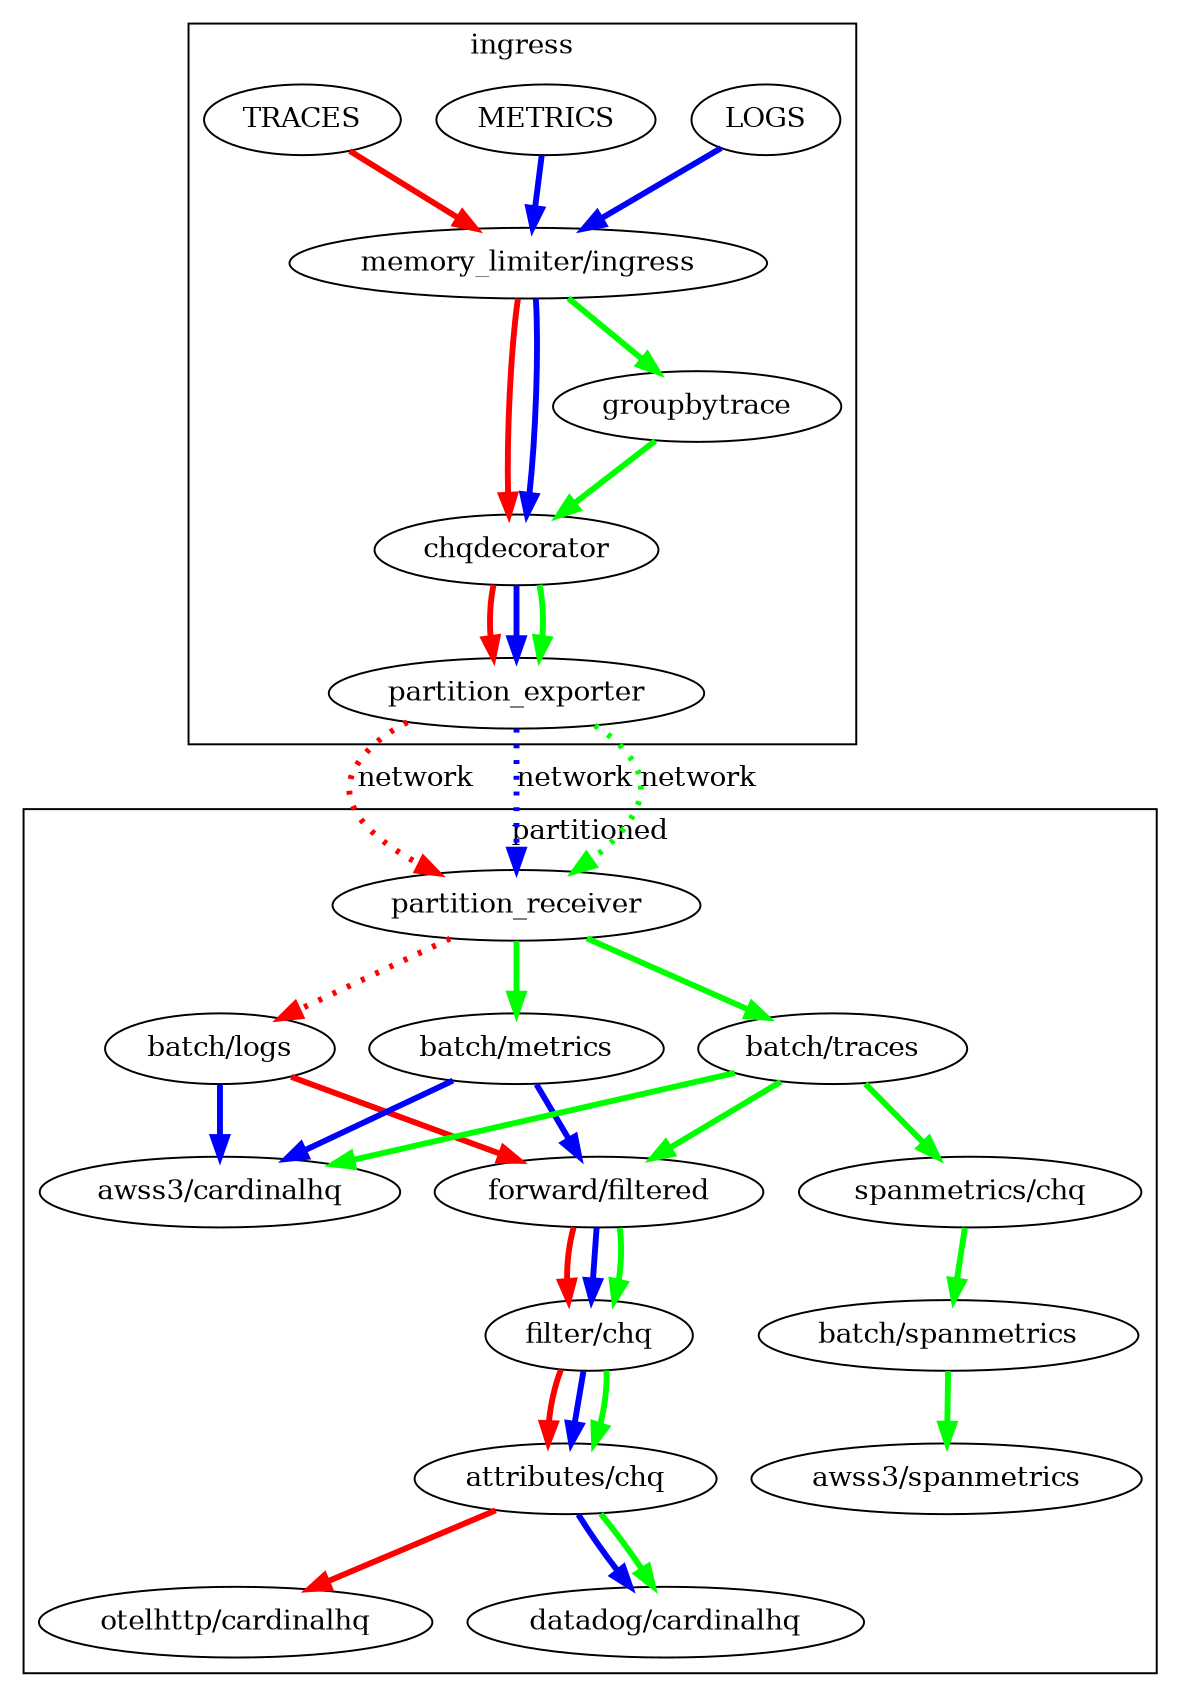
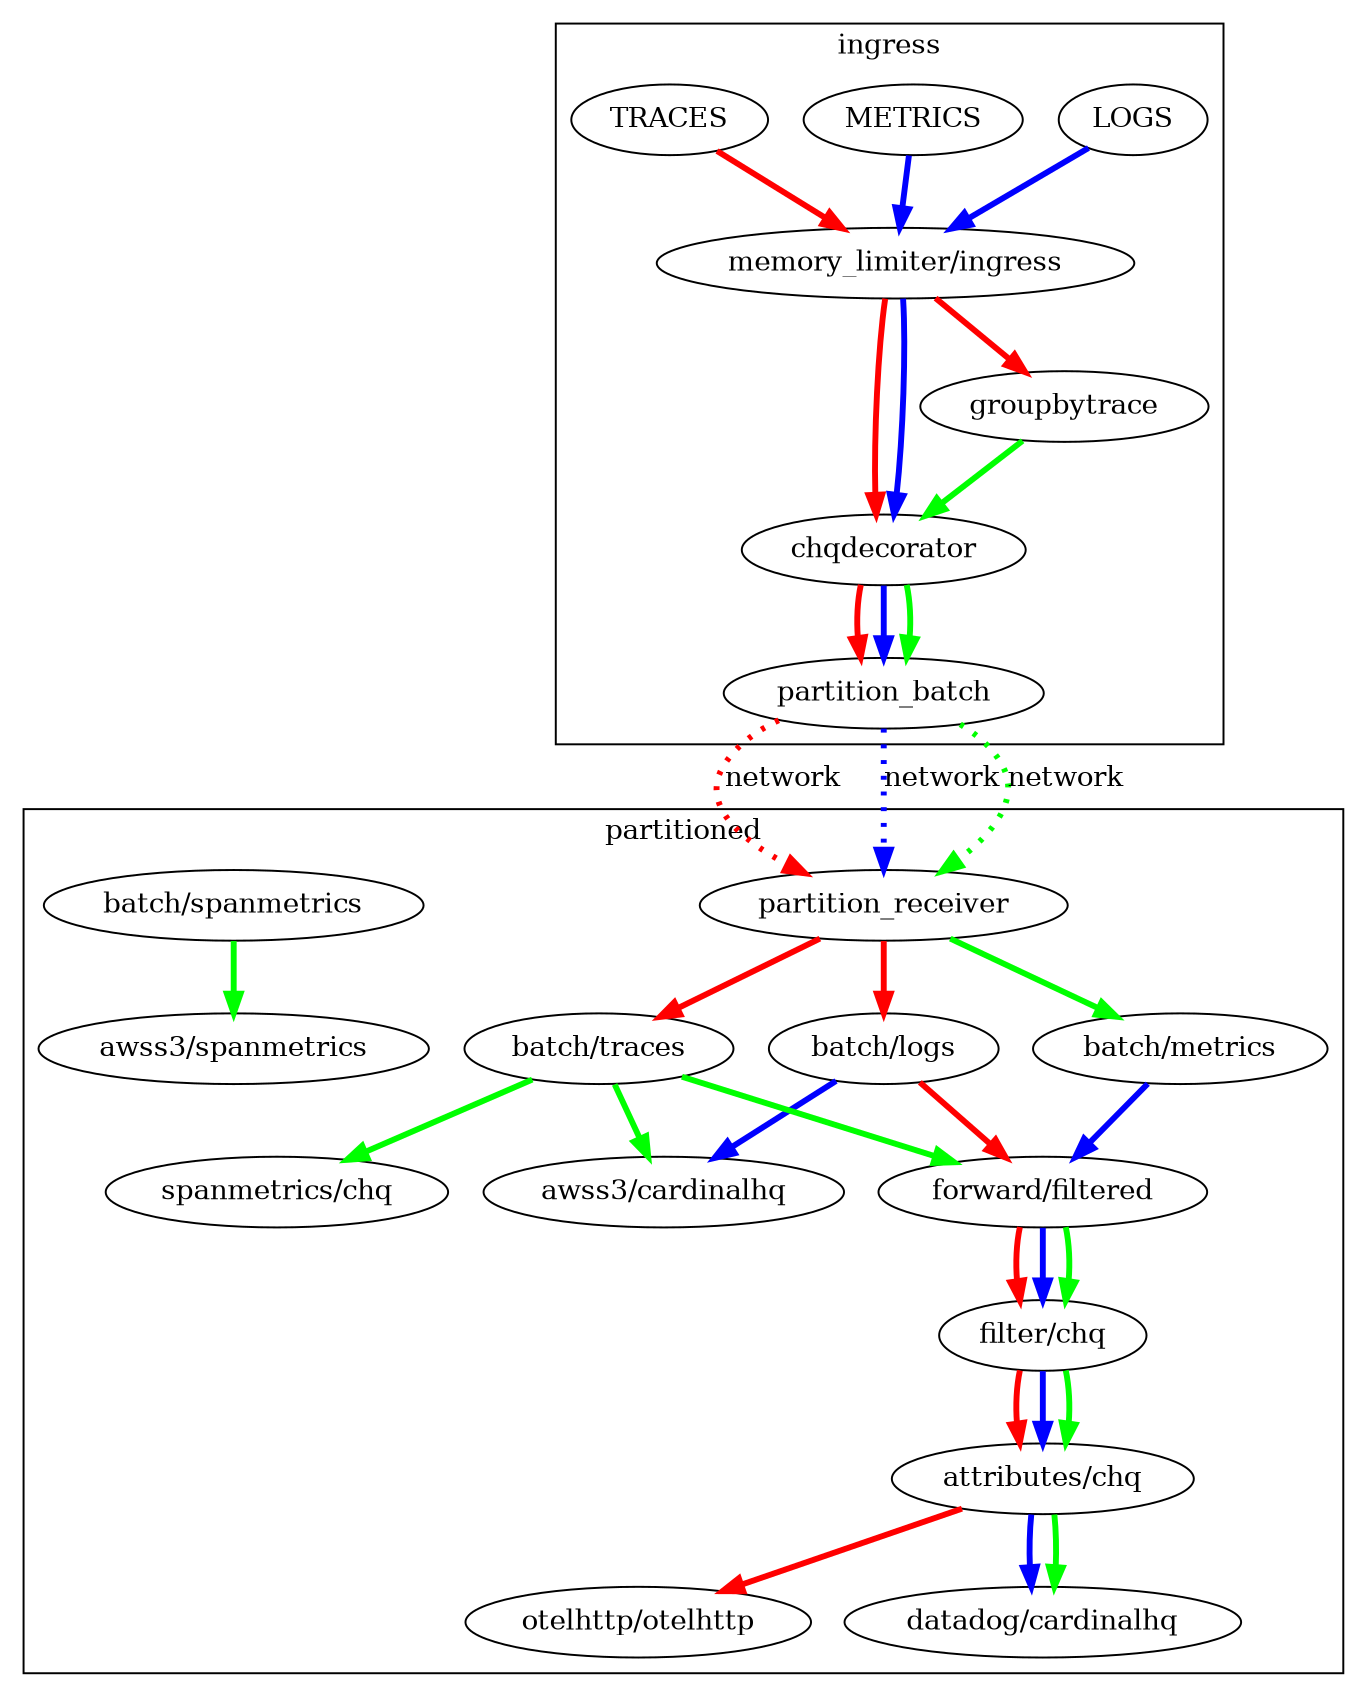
(606, 329) -> (973, 329)
(517, 693) -> (884, 693)
(374, 974) -> (884, 967)
(668, 974) -> (749, 973)
(371, 1119) -> none
(961, 1254) -> none
(236, 1622) -> (638, 1622)
